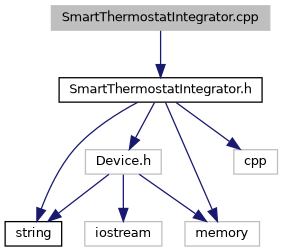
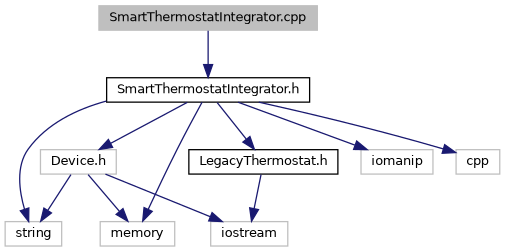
none -> (263, 162)
none -> (397, 162)
(33, 234) -> (33, 234)
